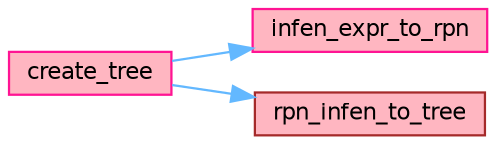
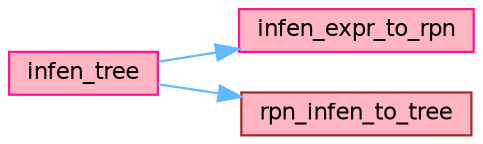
(90, 73) -> (83, 73)
